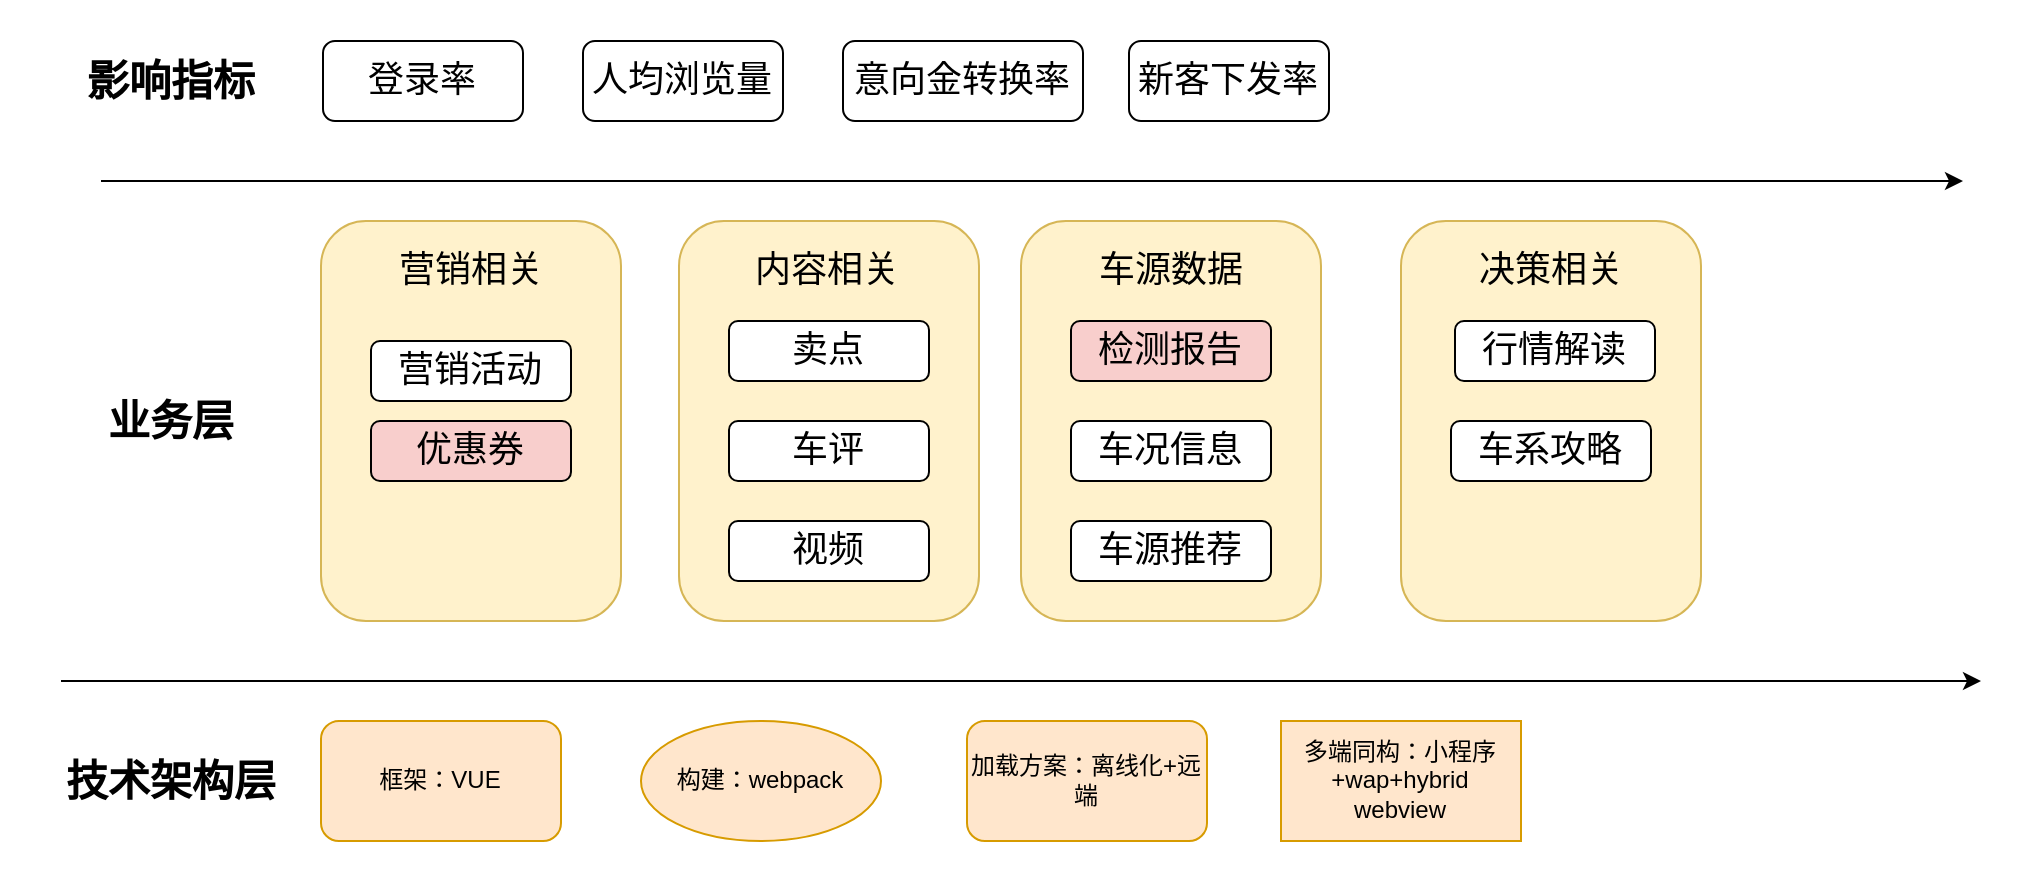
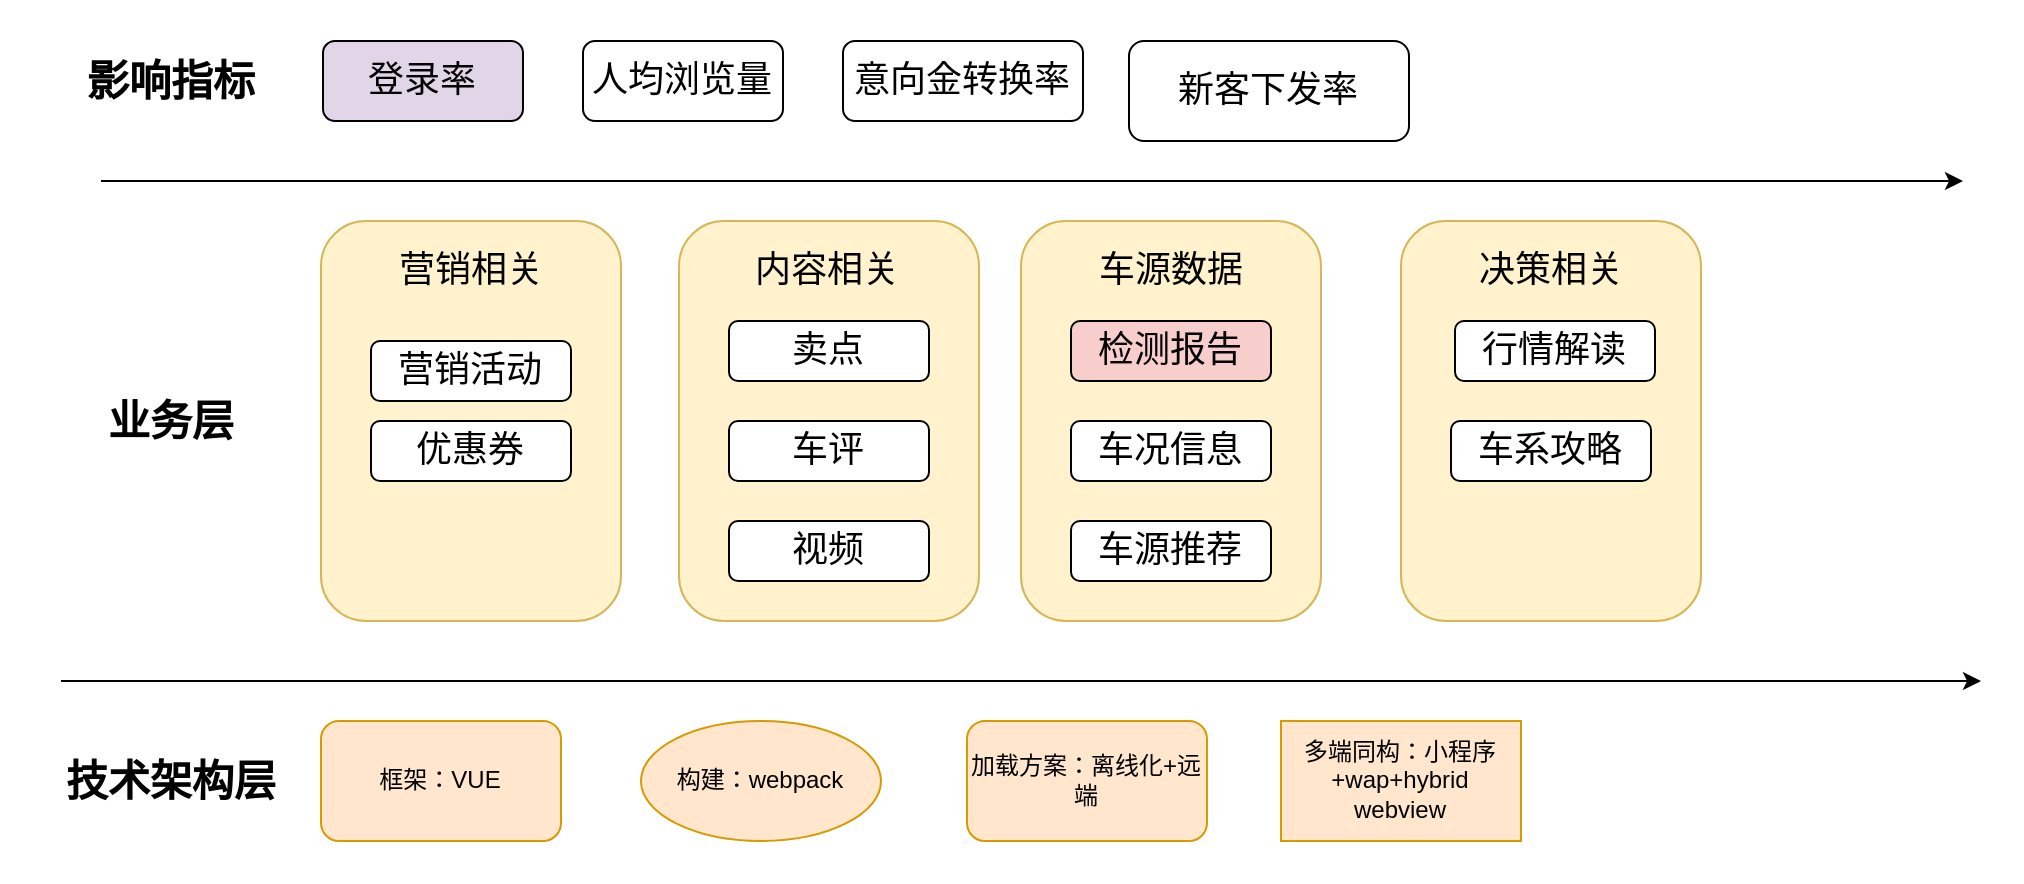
(423, 81) -> (423, 81)
(1229, 81) -> (1269, 91)
(471, 451) -> (471, 451)
